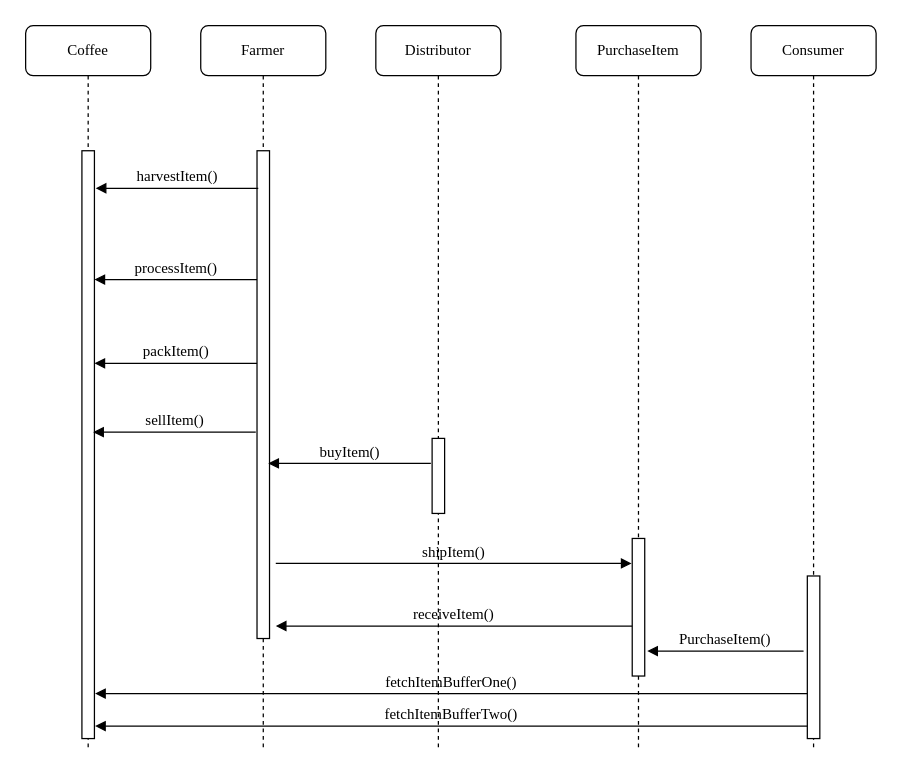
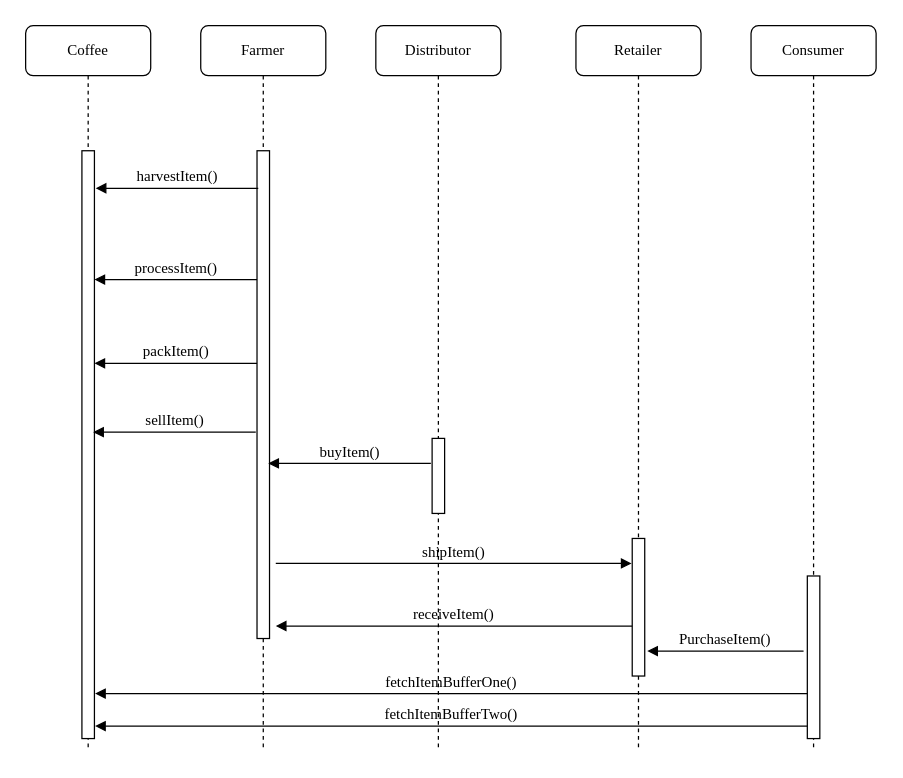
(638, 51) -> (638, 51)
